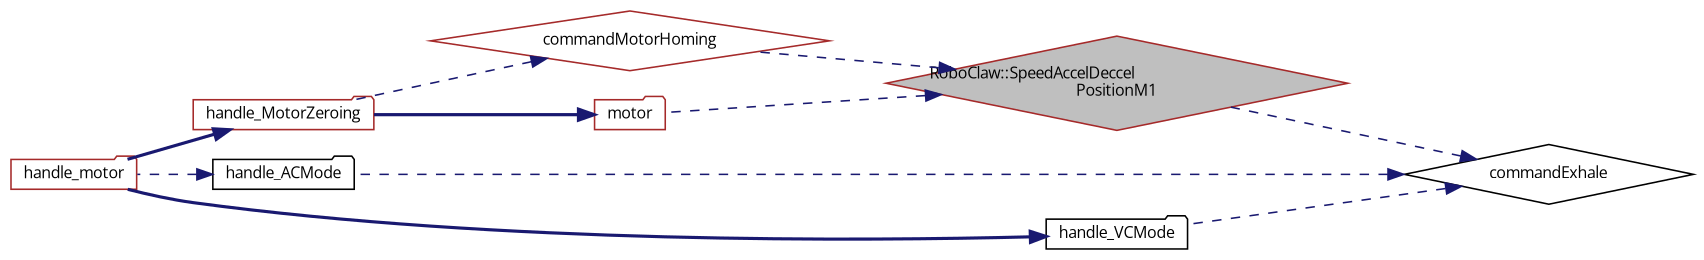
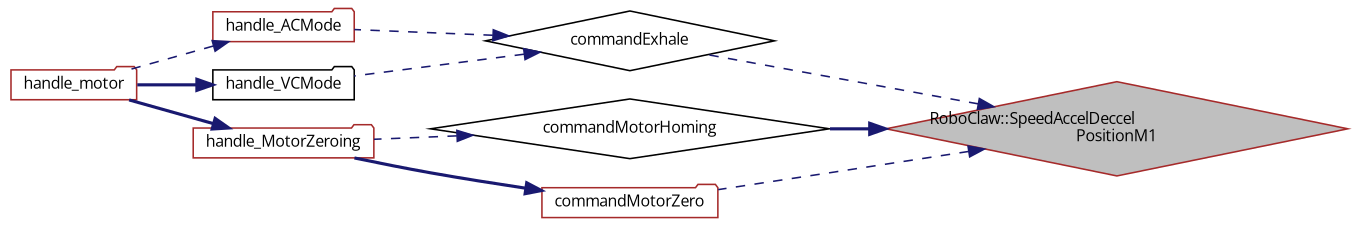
(630, 41) -> (630, 129)
(848, 60) -> (850, 129)
(630, 115) -> (630, 203)
(1346, 132) -> (843, 79)
(284, 174) -> (284, 27)
